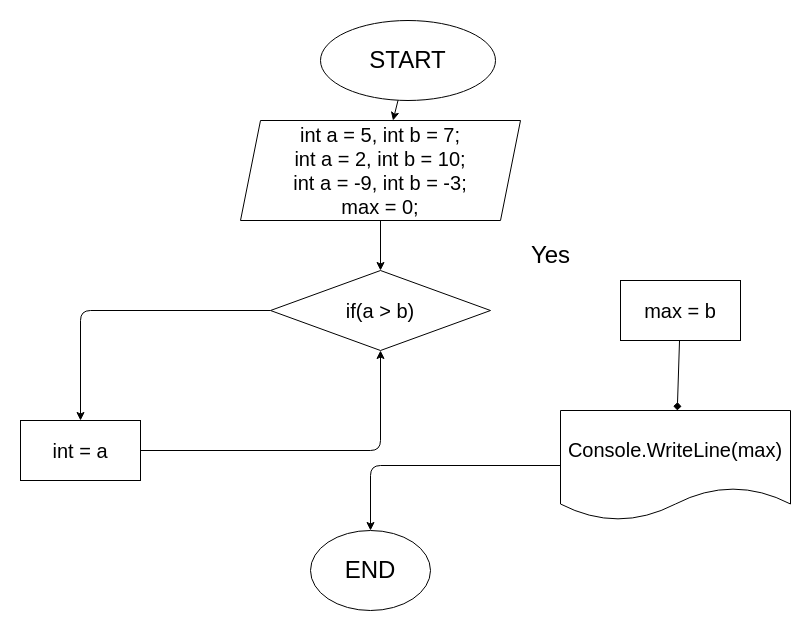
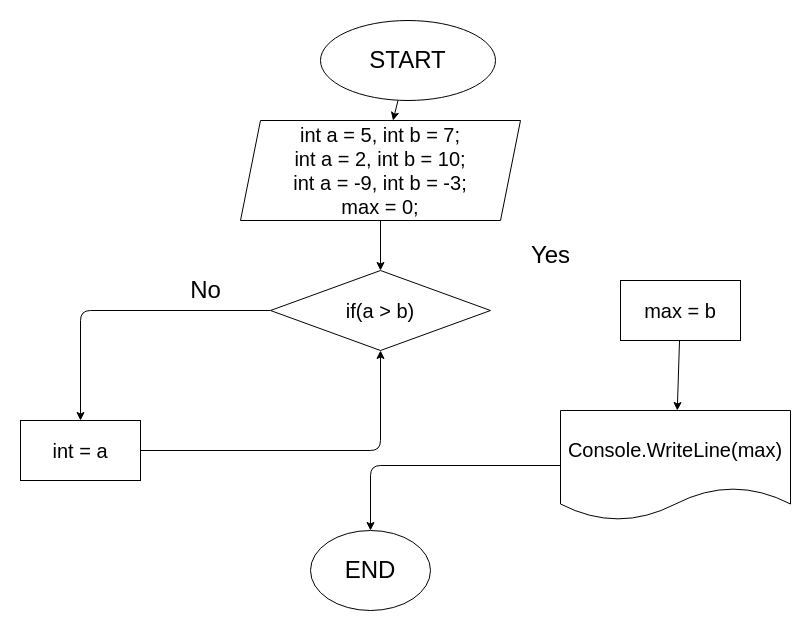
none -> (206, 291)
(678, 401) -> (678, 402)
